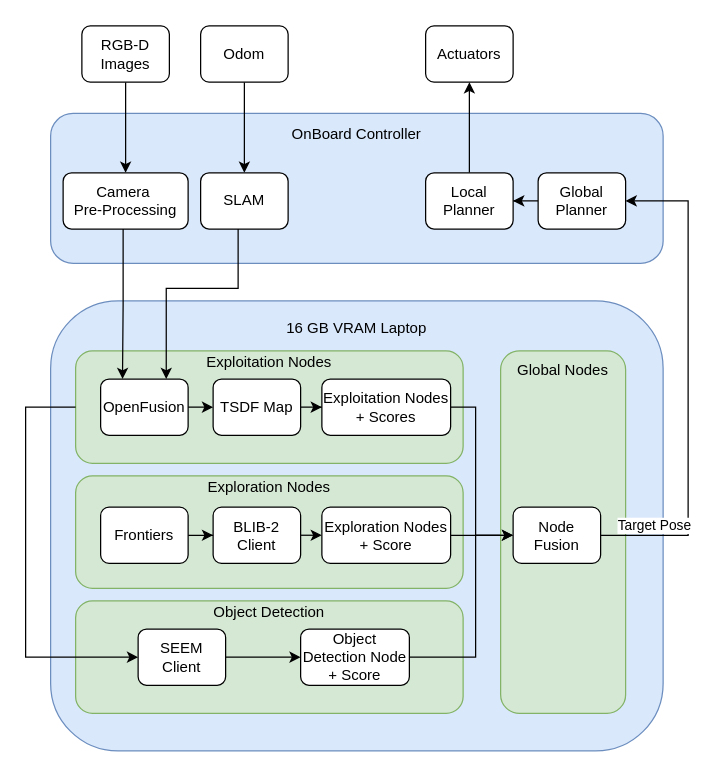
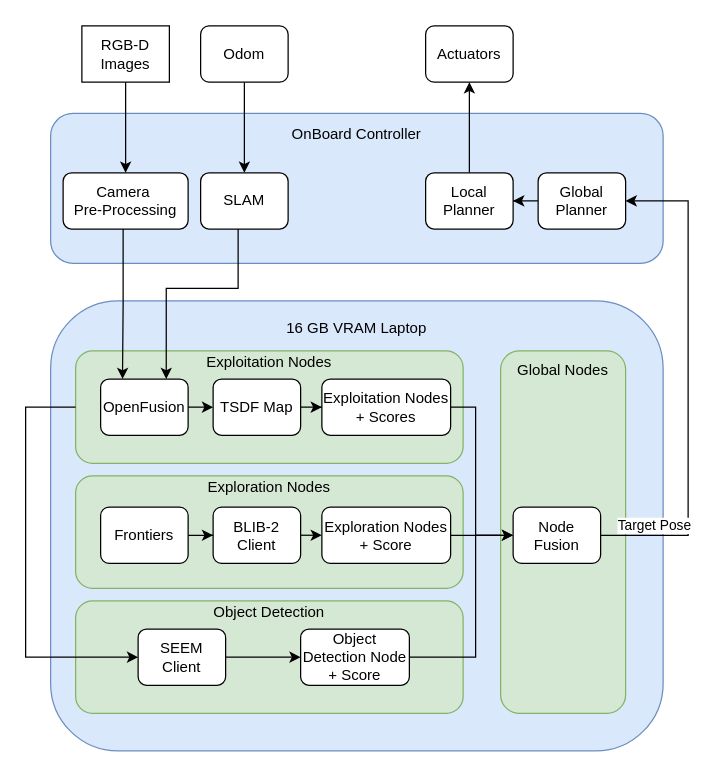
(126, 54) -> (126, 54)
